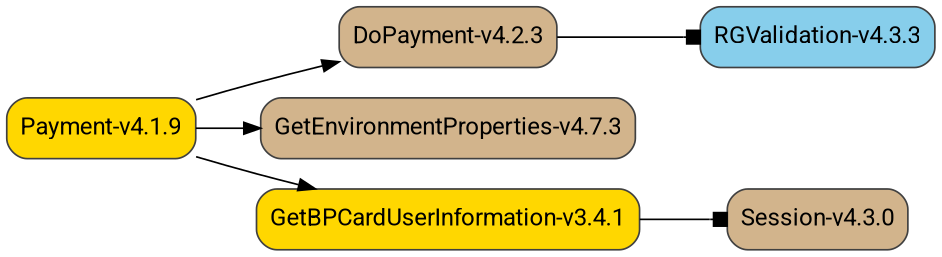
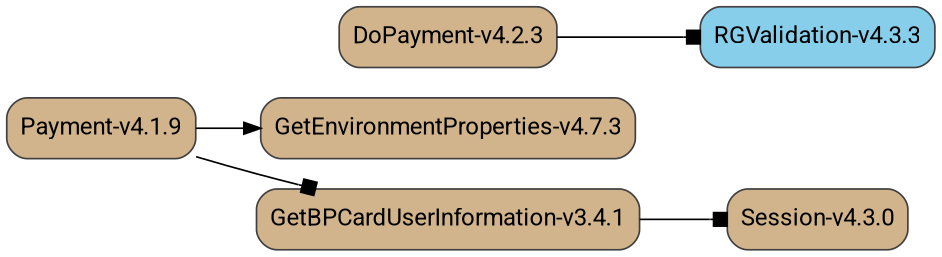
(259, 82) -> none
(101, 128) -> (101, 128)
(247, 171) -> (247, 171)
(448, 219) -> (448, 219)
